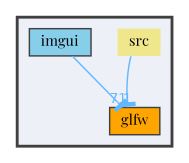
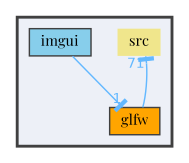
(127, 78) -> (146, 86)
